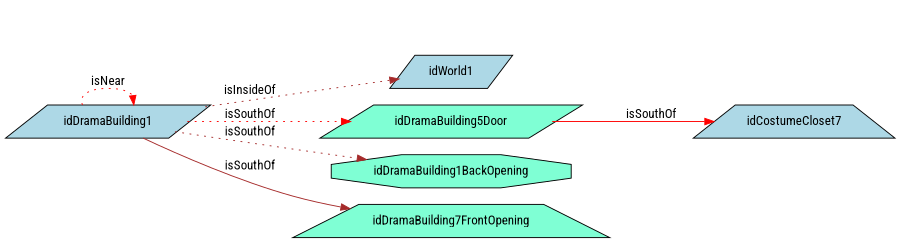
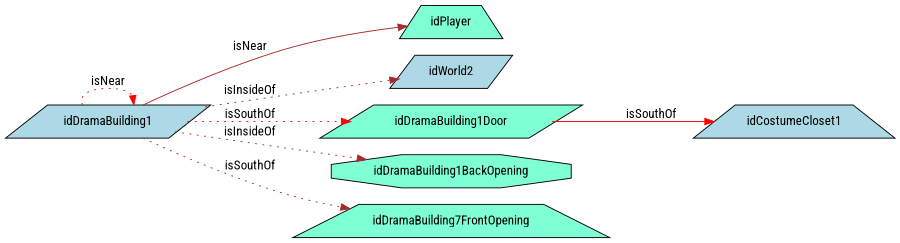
none -> (451, 22)
(451, 72) -> (451, 72)
(451, 122) -> (451, 122)
(794, 122) -> (794, 122)
(250, 132) -> (250, 132)
(240, 179) -> (240, 179)
